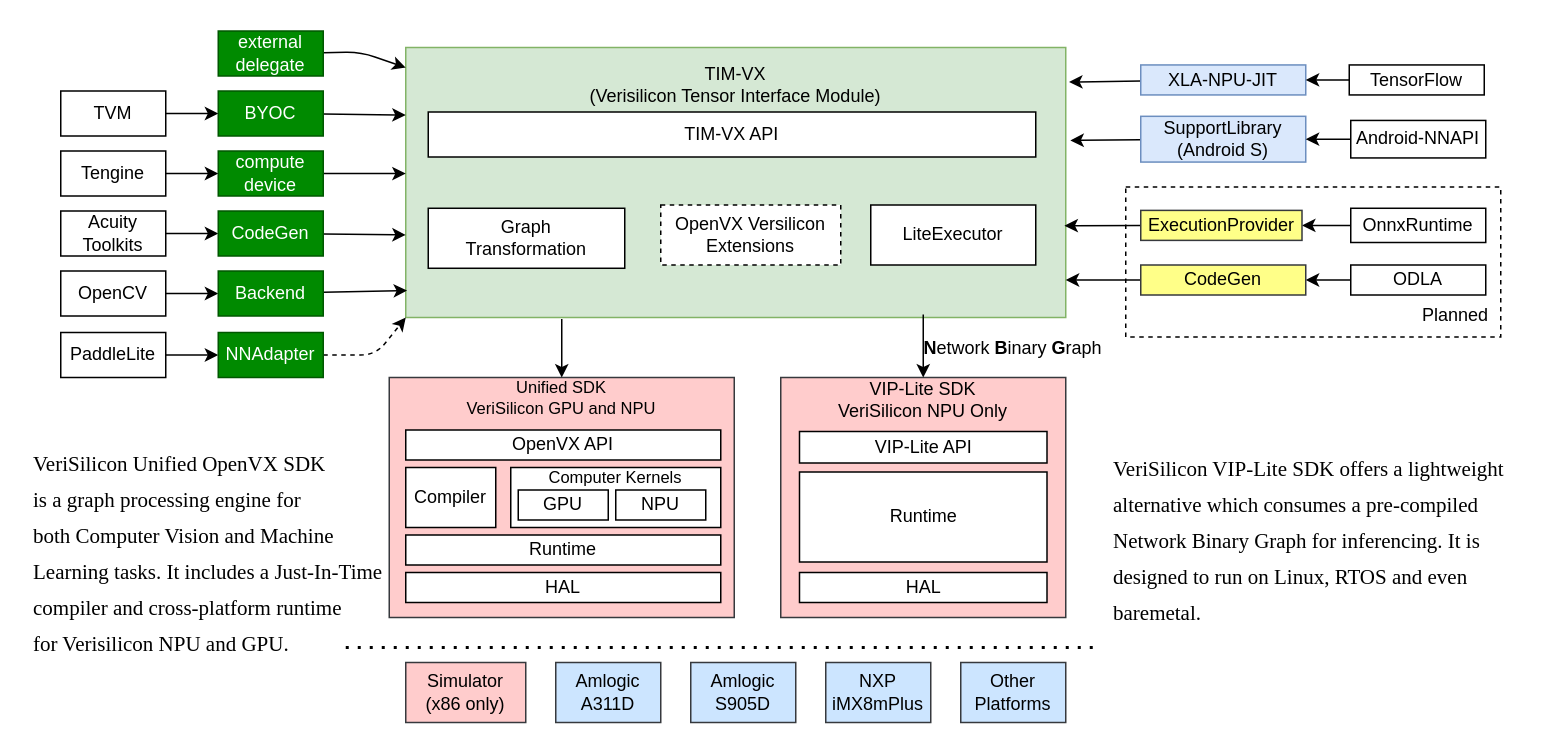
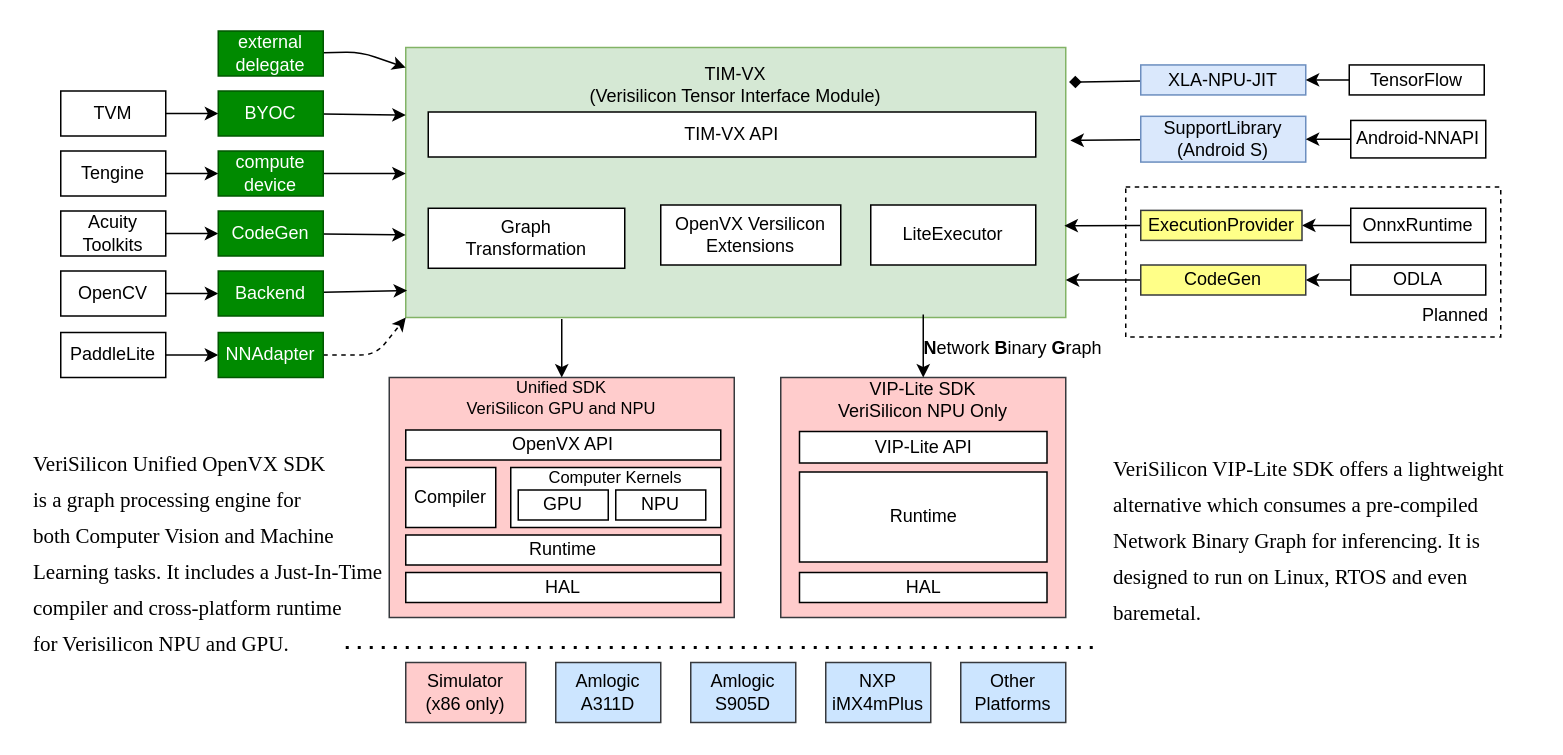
(1081, 82) -> (1082, 82)
(751, 235) -> (751, 235)
(878, 692) -> (878, 692)
